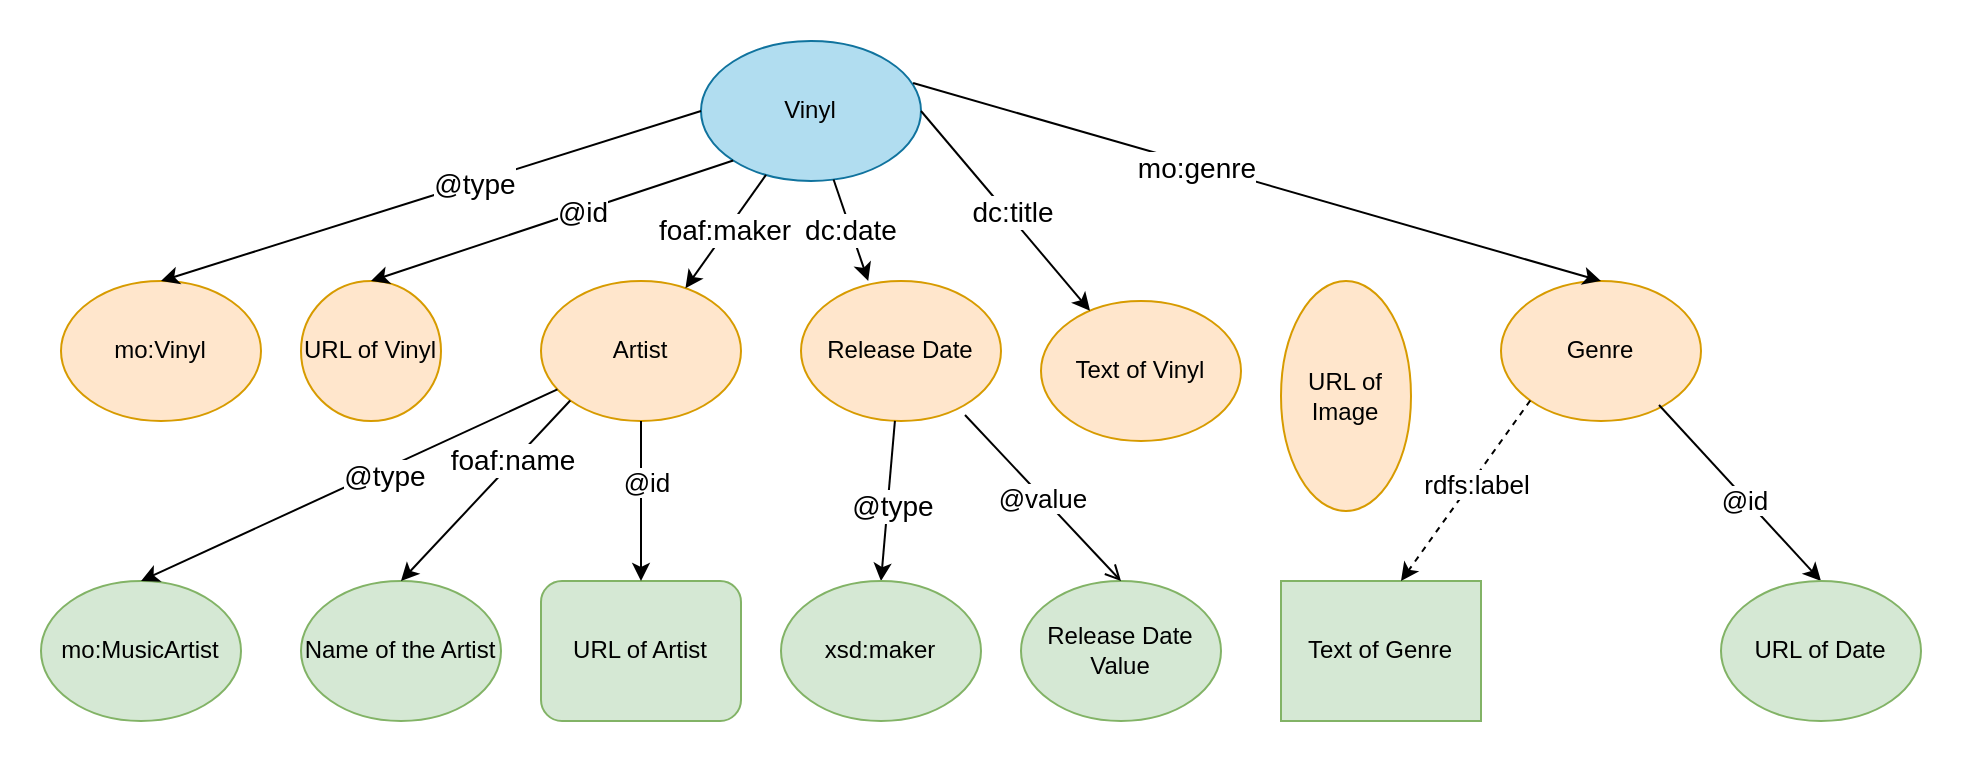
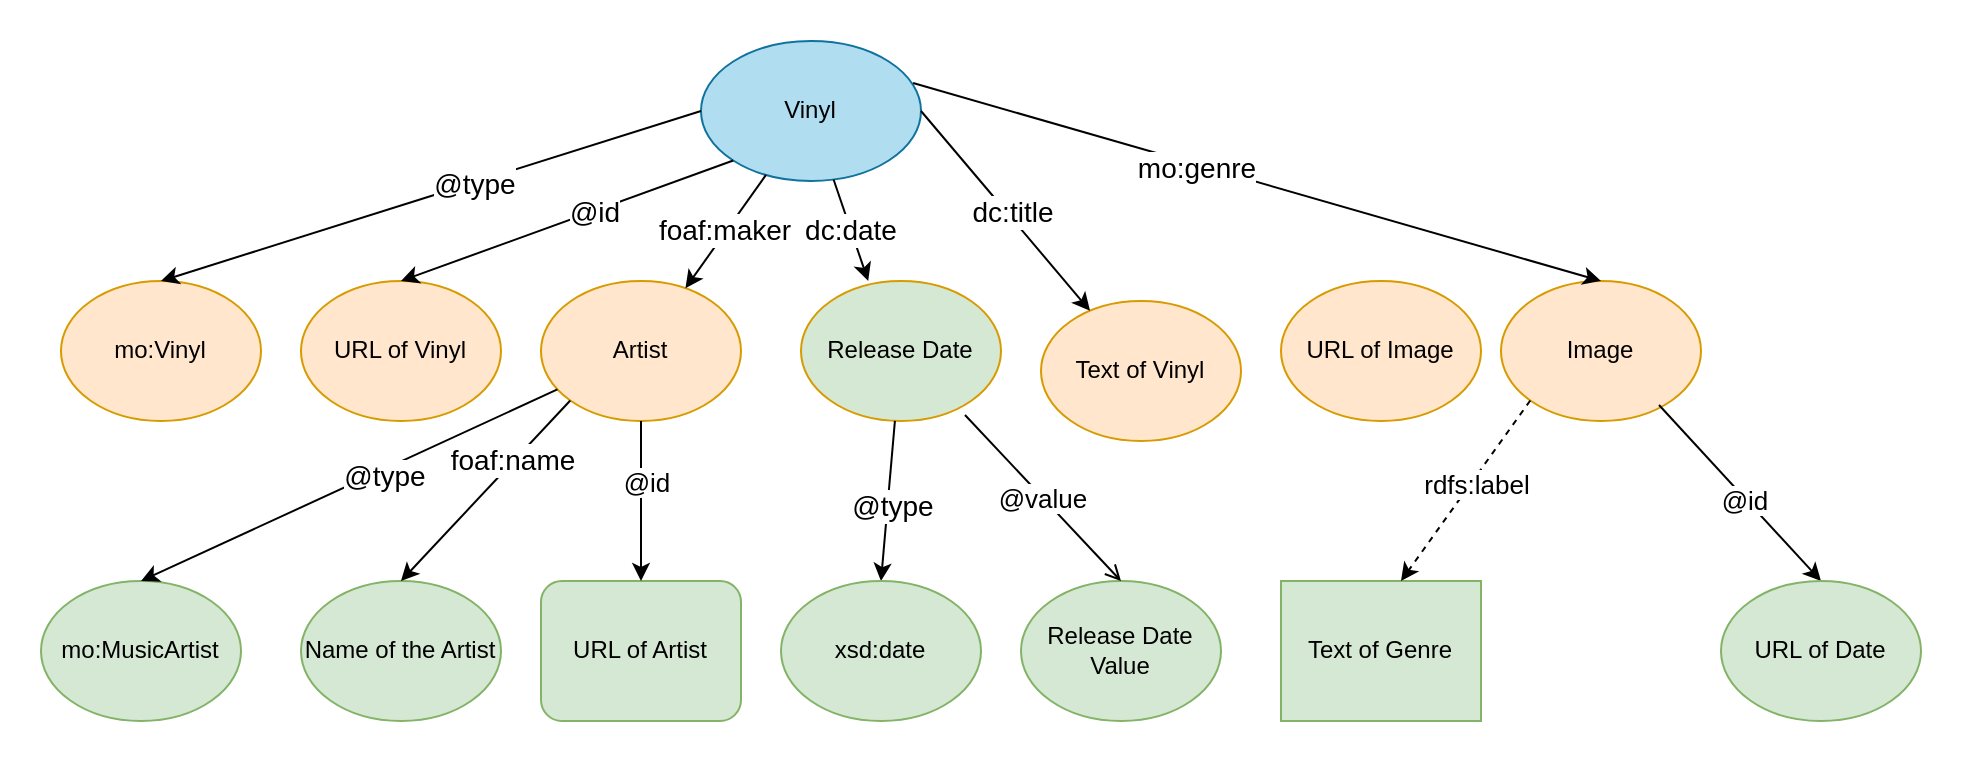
(371, 351) -> (401, 351)
(901, 351) -> (901, 351)
(1601, 351) -> (1601, 351)
(1346, 396) -> (1381, 351)
(881, 651) -> (881, 651)
